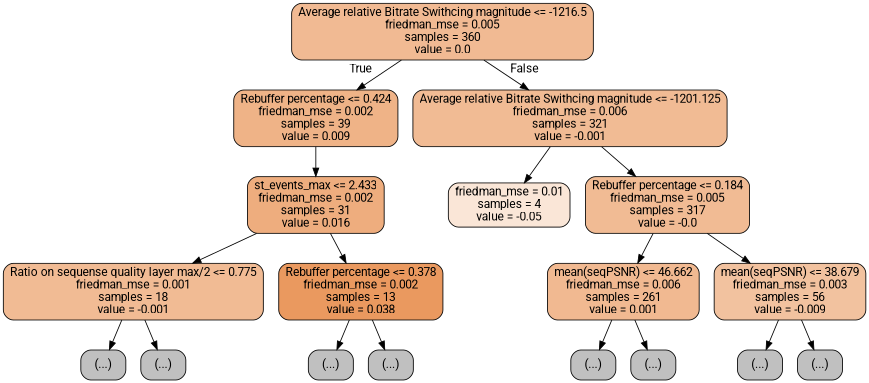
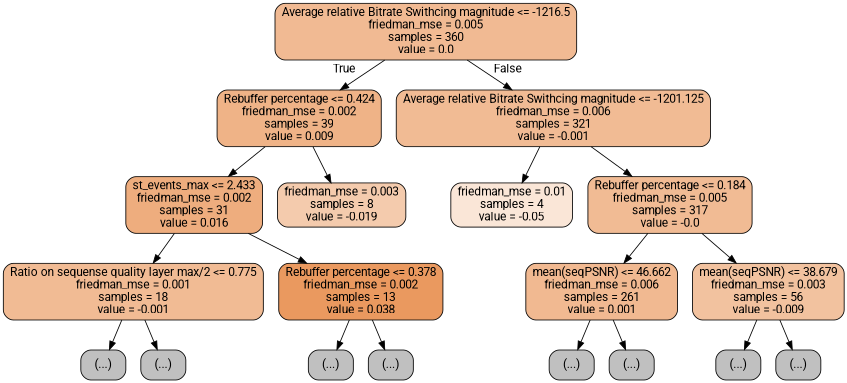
none -> (342, 205)
